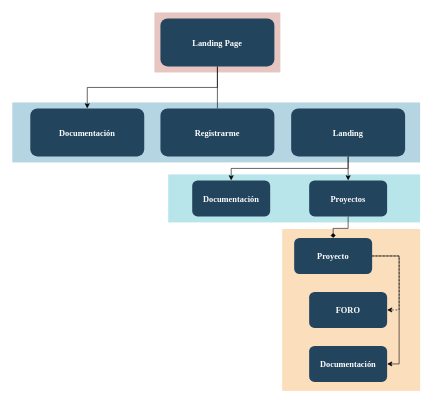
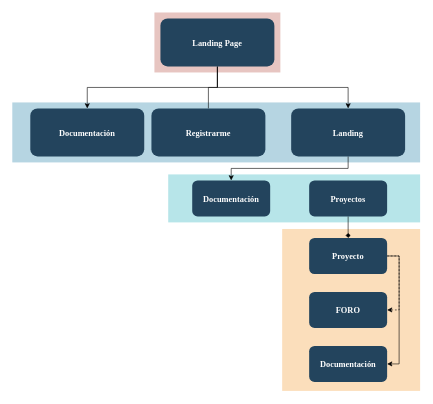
none -> (284, 87)
(218, 132) -> (209, 132)
(348, 174) -> none
(333, 256) -> (348, 256)
